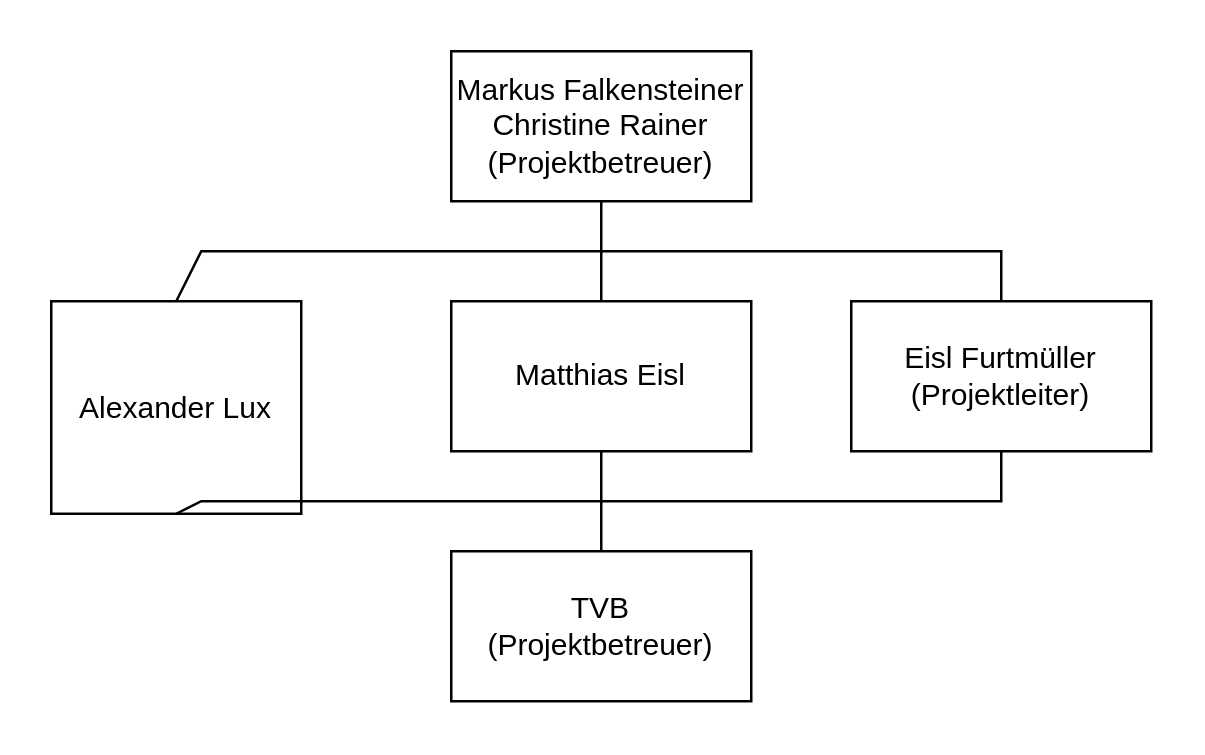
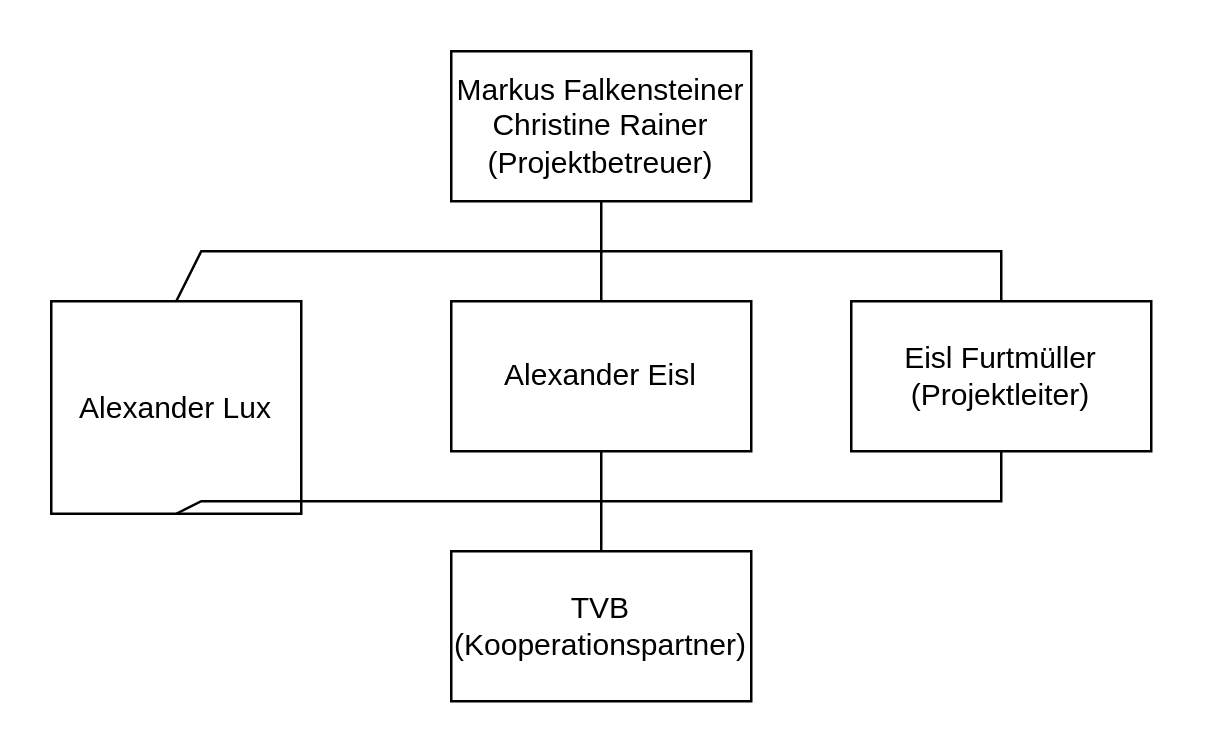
(601, 376) -> (601, 376)
(601, 626) -> (601, 626)
